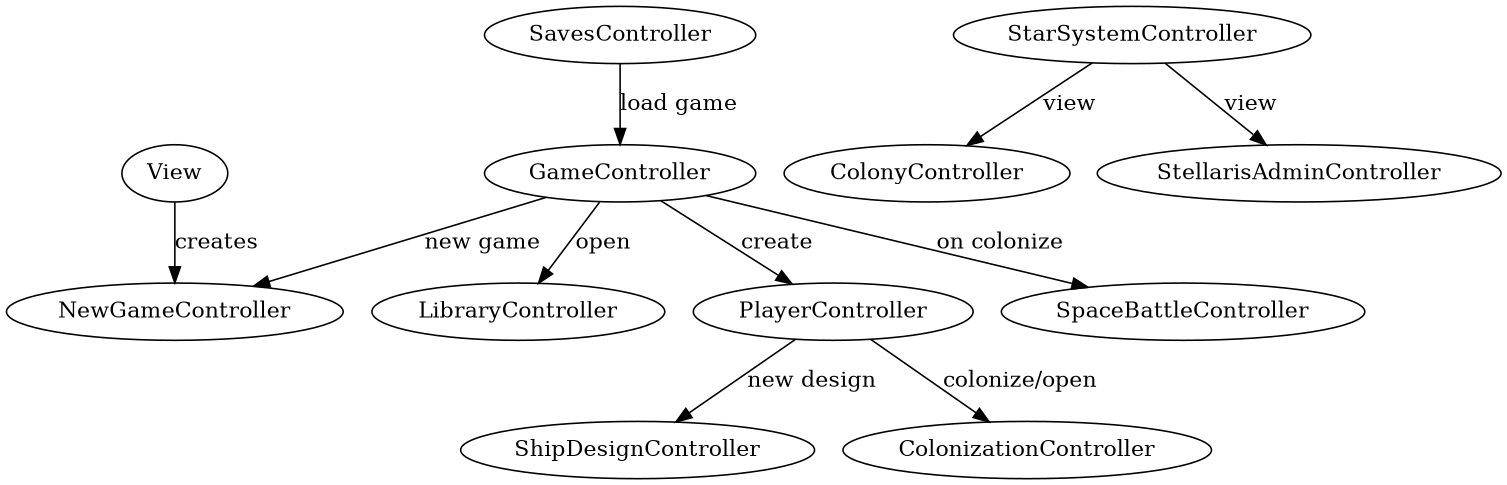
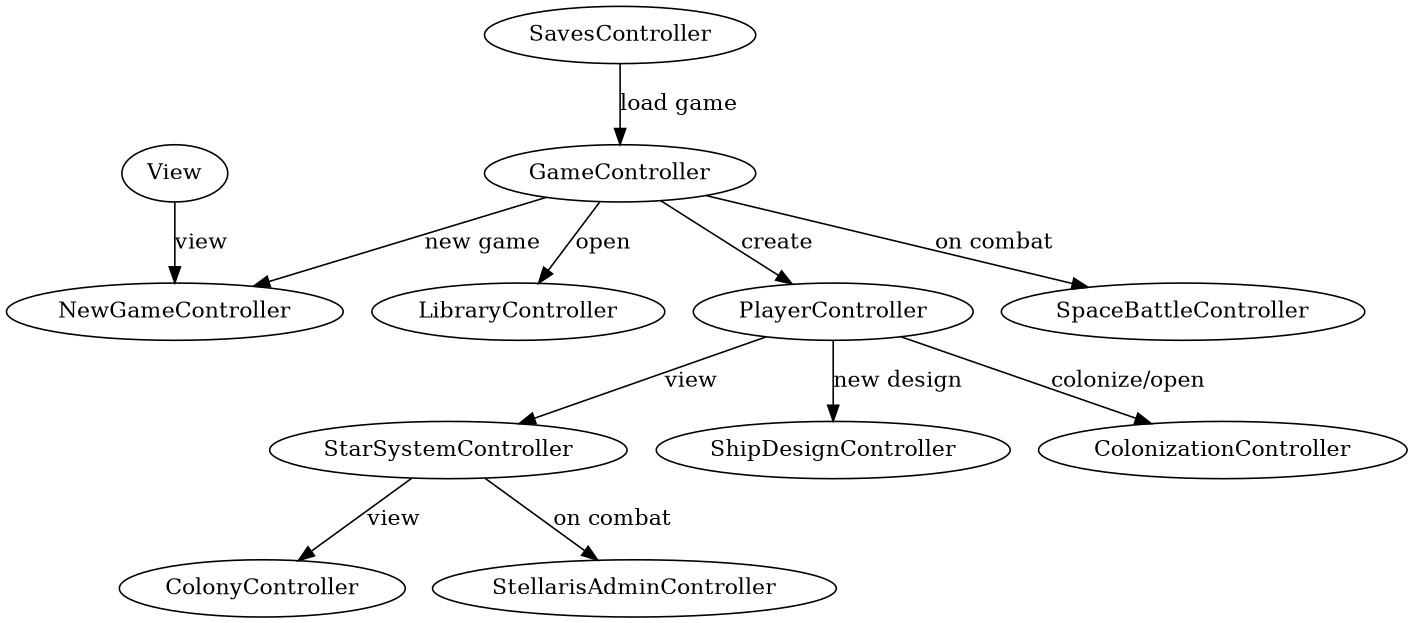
(1251, 104) -> (613, 519)
(217, 243) -> (202, 243)
(1000, 243) -> (995, 243)
none -> (650, 378)
